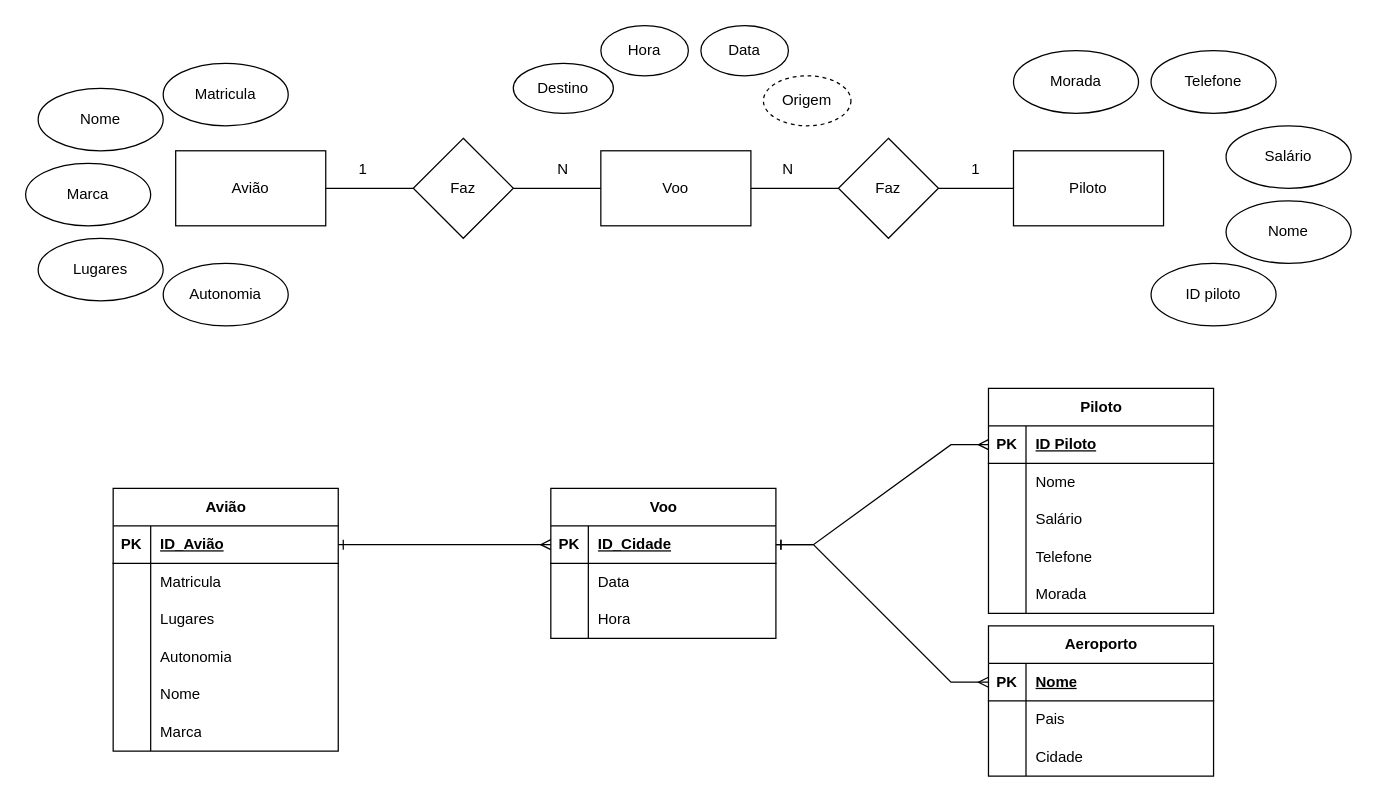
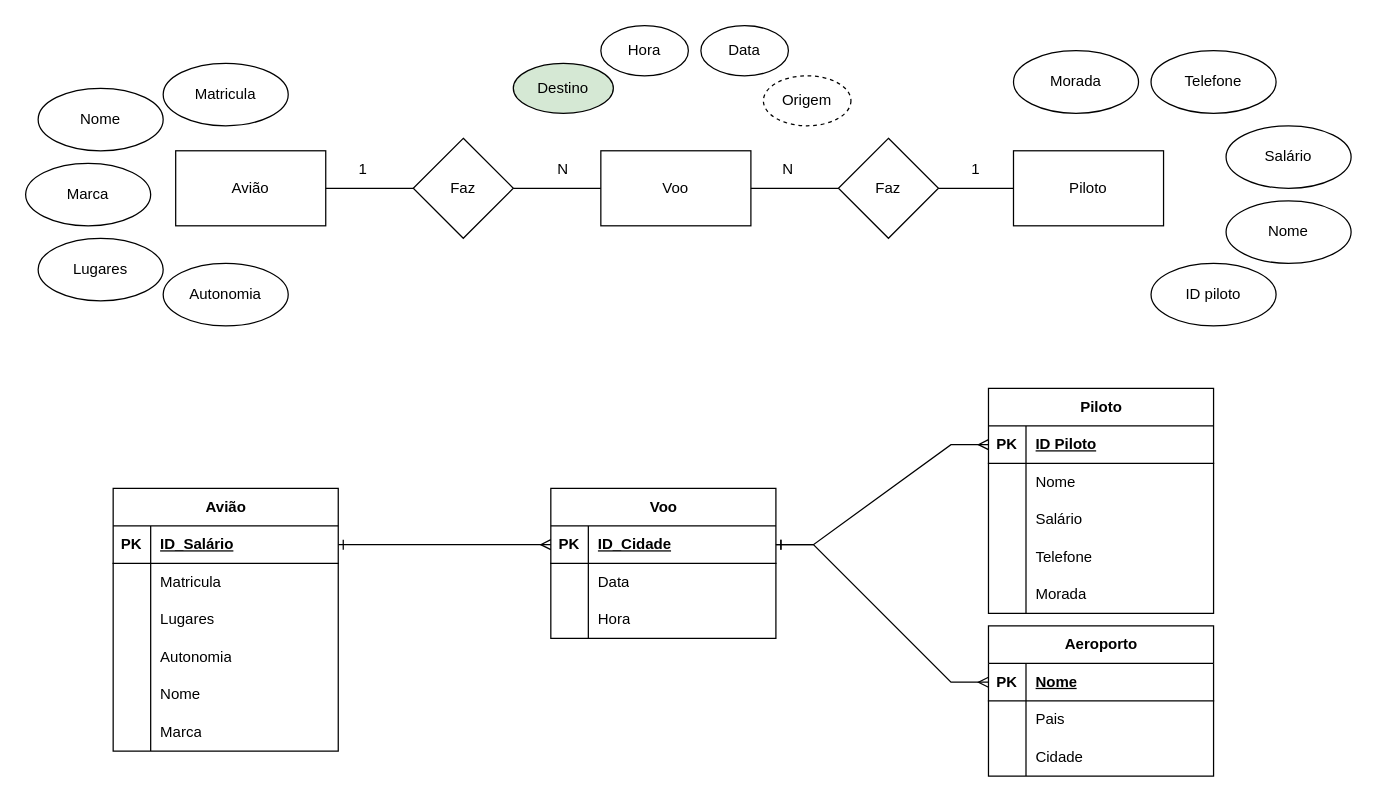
(563, 88) -> (563, 88)
(192, 544) -> (199, 544)
